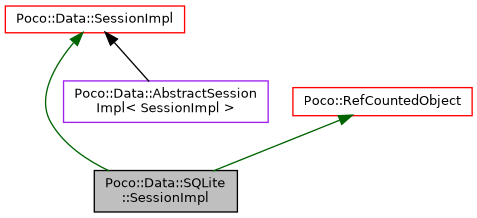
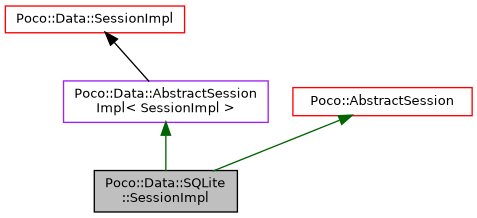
(383, 102) -> (383, 102)
(49, 117) -> (166, 153)
